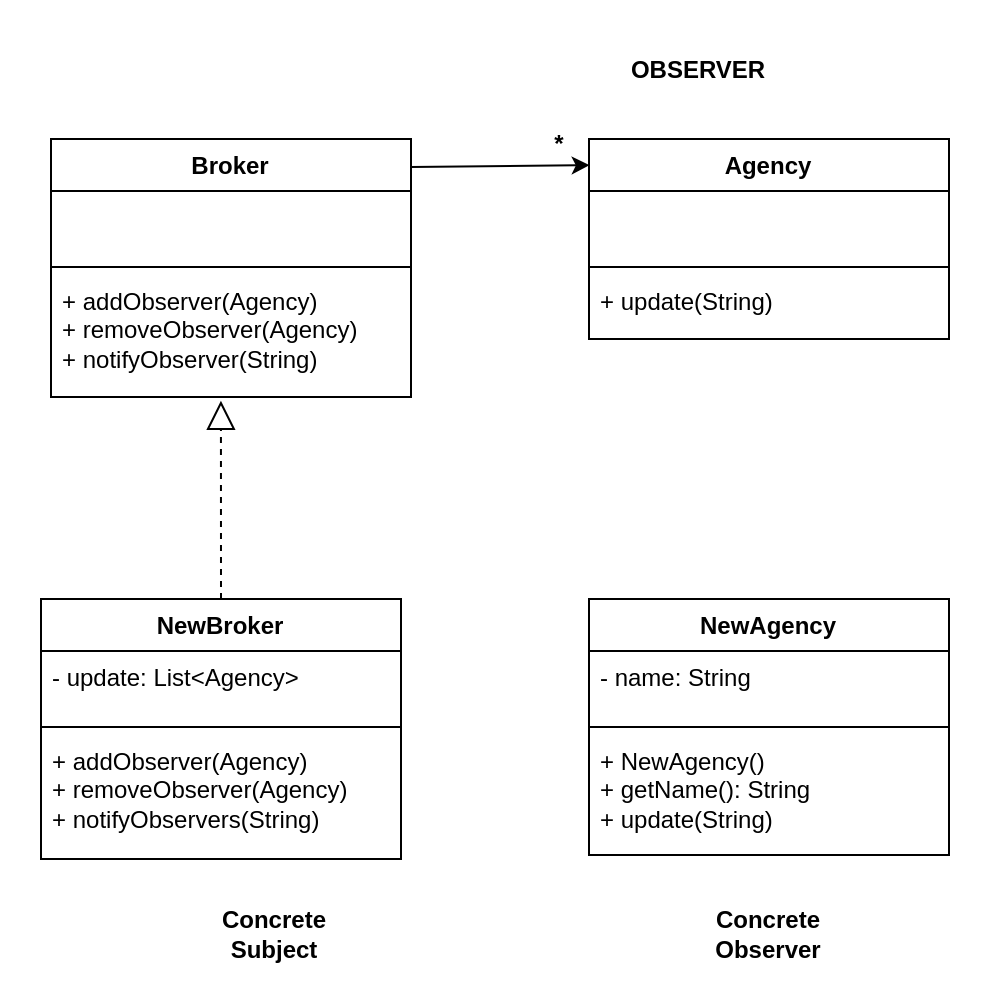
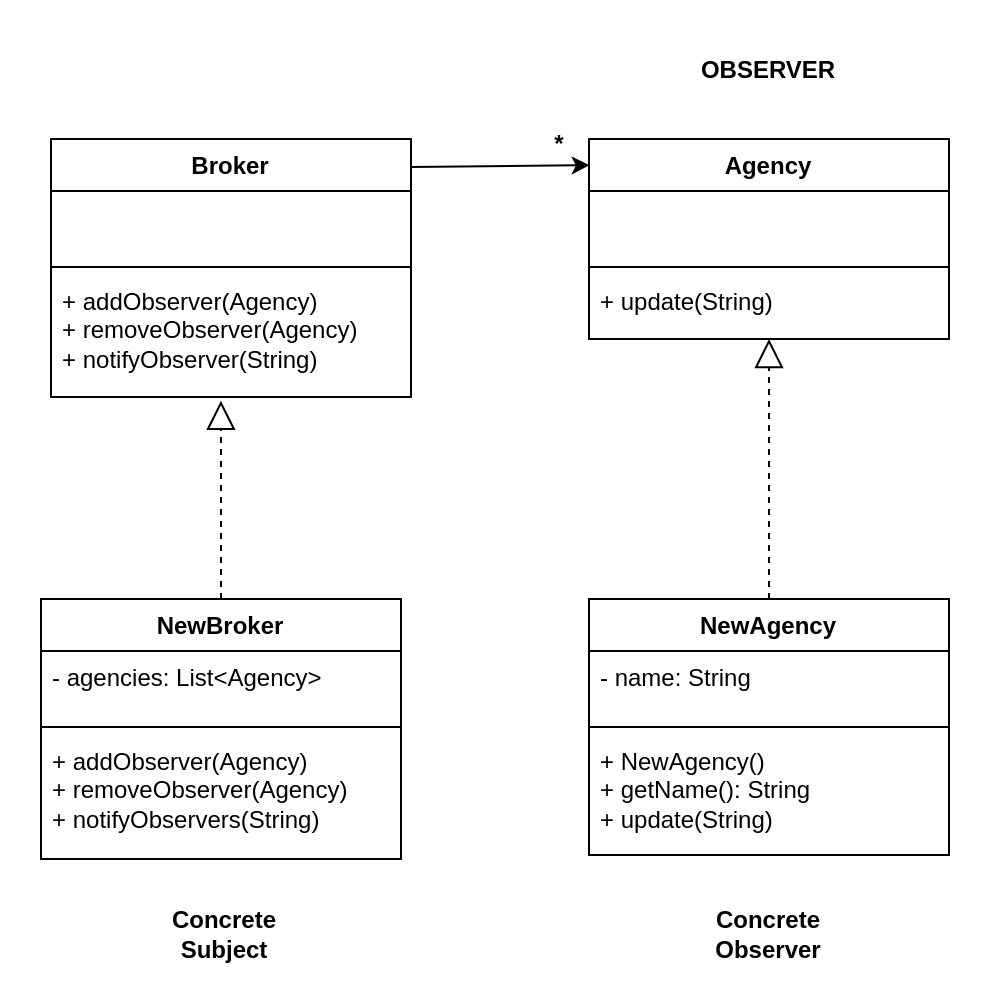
(699, 71) -> (769, 71)
none -> (769, 484)
(188, 679) -> (199, 679)
(275, 935) -> (225, 935)
